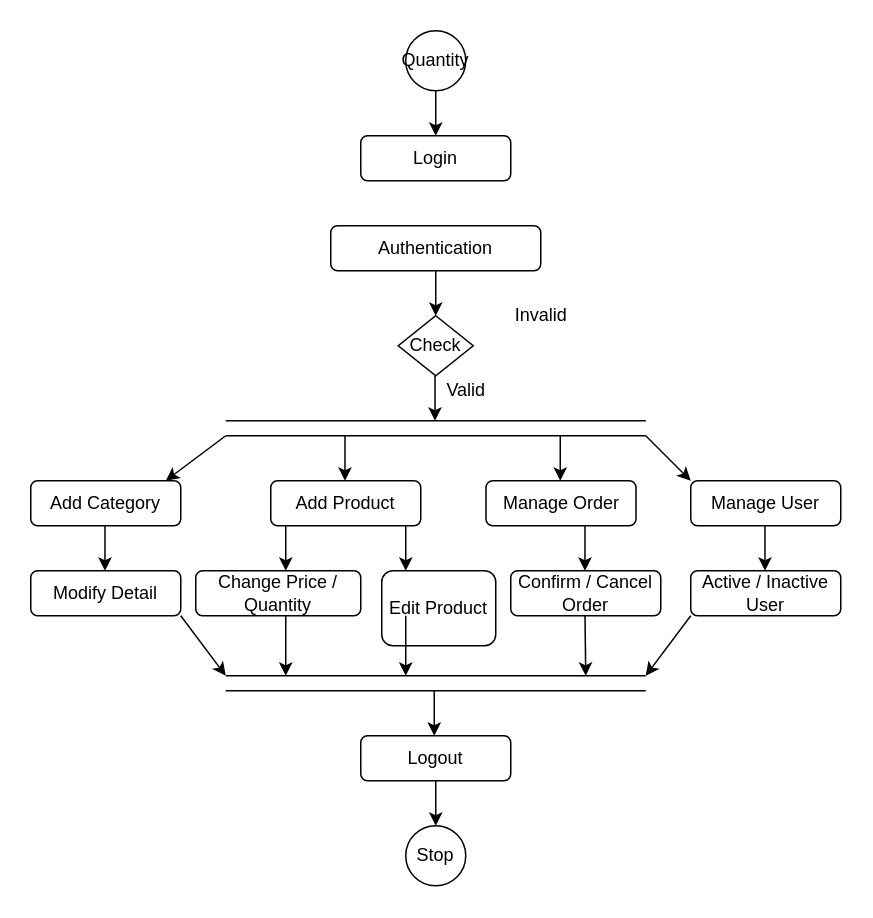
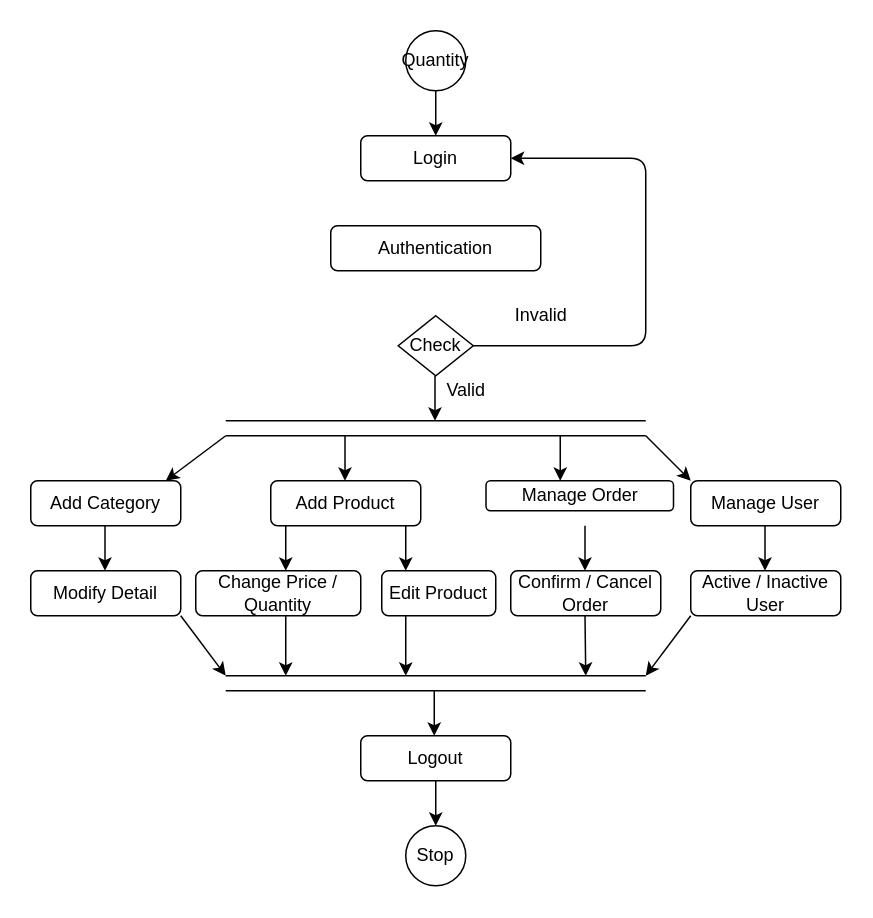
none -> (646, 276)
(436, 288) -> none
(561, 503) -> (580, 496)
(439, 608) -> (439, 593)
